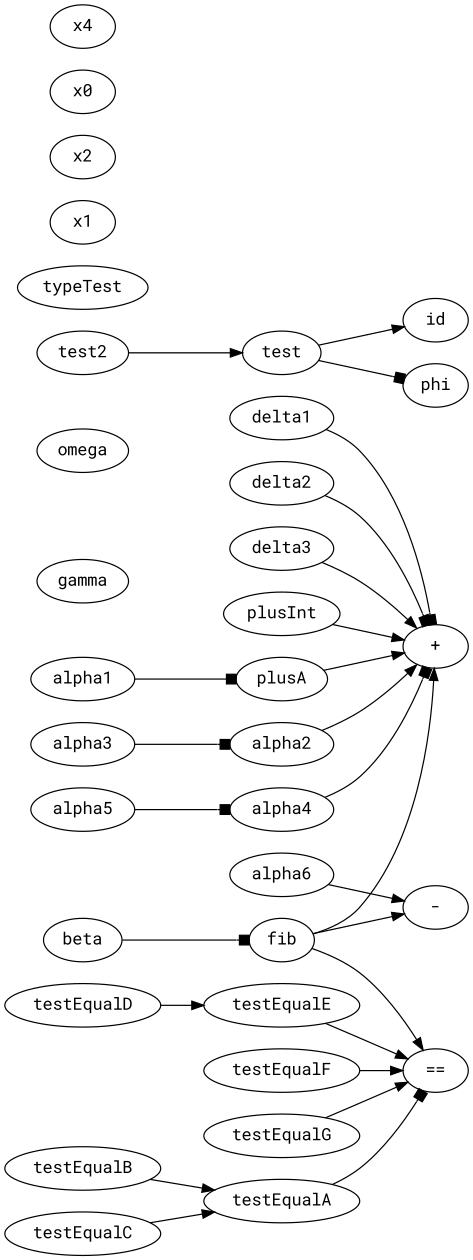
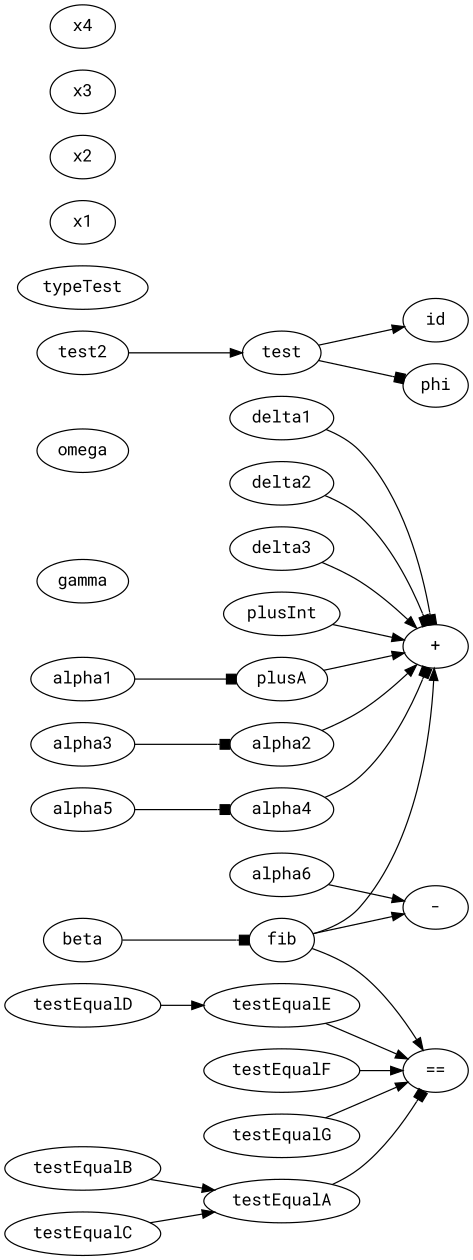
(83, 92) -> (83, 92)
